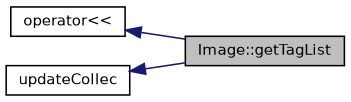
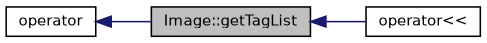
(163, 36) -> (346, 22)
(68, 80) -> (51, 22)
